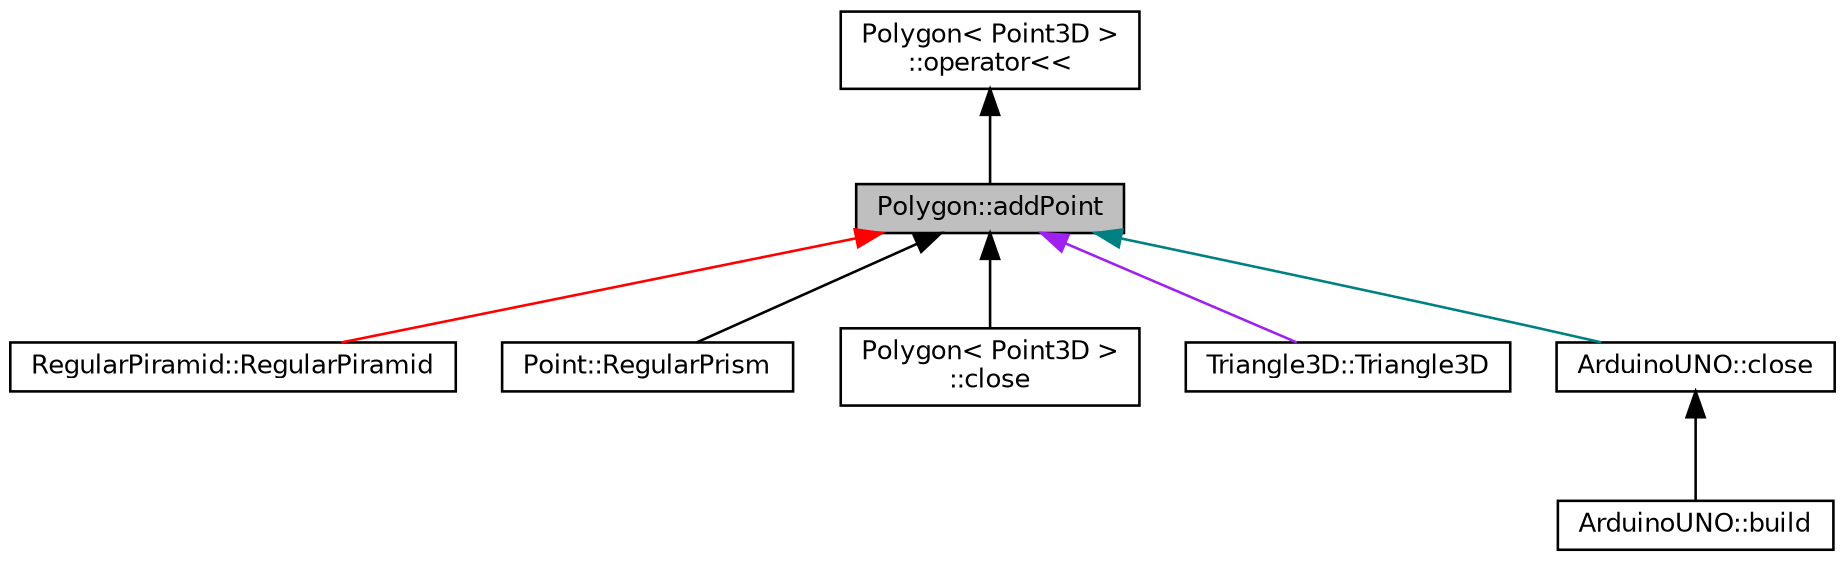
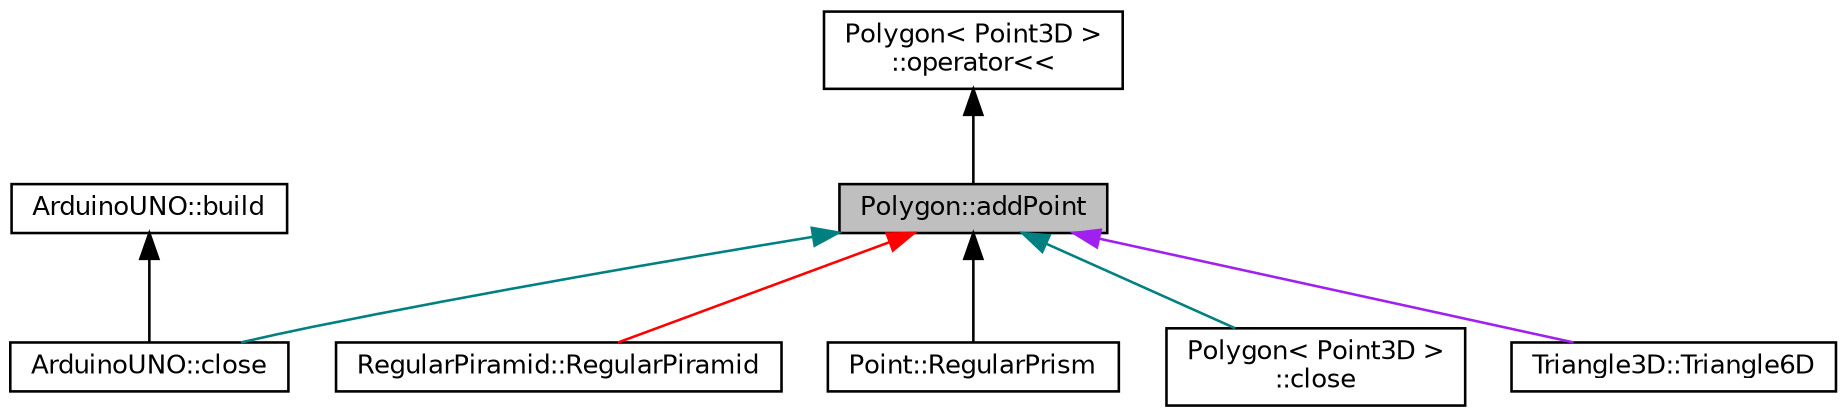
(990, 294) -> (1141, 286)
(1348, 367) -> (1674, 367)
(1696, 459) -> (149, 301)
